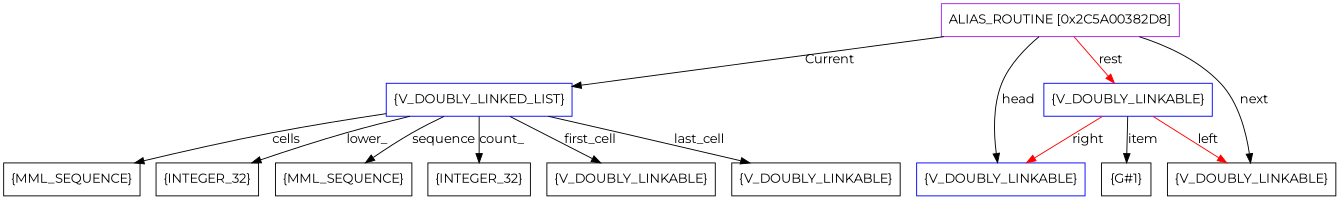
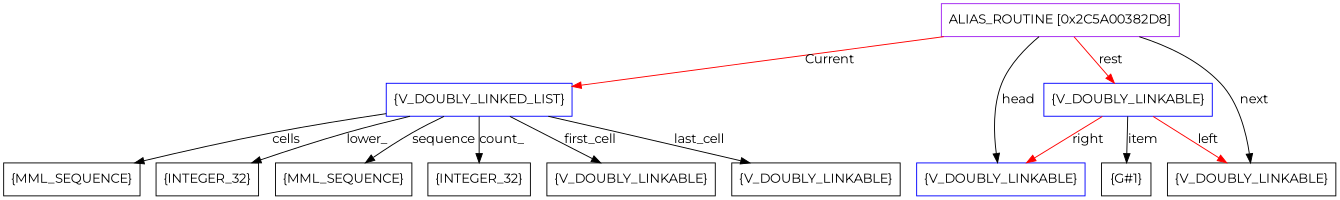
(763, 61) -> (763, 61)
